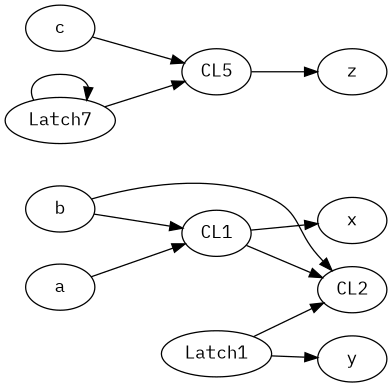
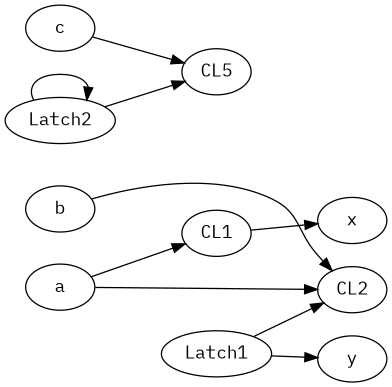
(352, 72) -> none
(60, 121) -> (60, 121)
(132, 220) -> none
(278, 259) -> (200, 288)
